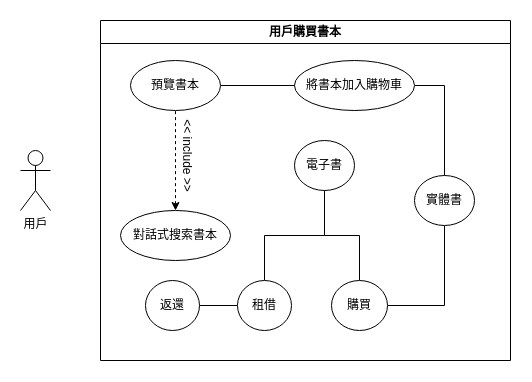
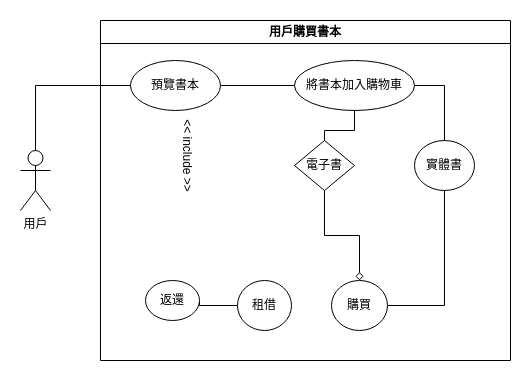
none -> (51, 86)
none -> (345, 131)
(176, 158) -> none
(325, 166) -> (325, 166)
(445, 201) -> (445, 166)
(176, 236) -> none
(272, 236) -> none
(360, 276) -> (360, 272)
(173, 306) -> (173, 301)
